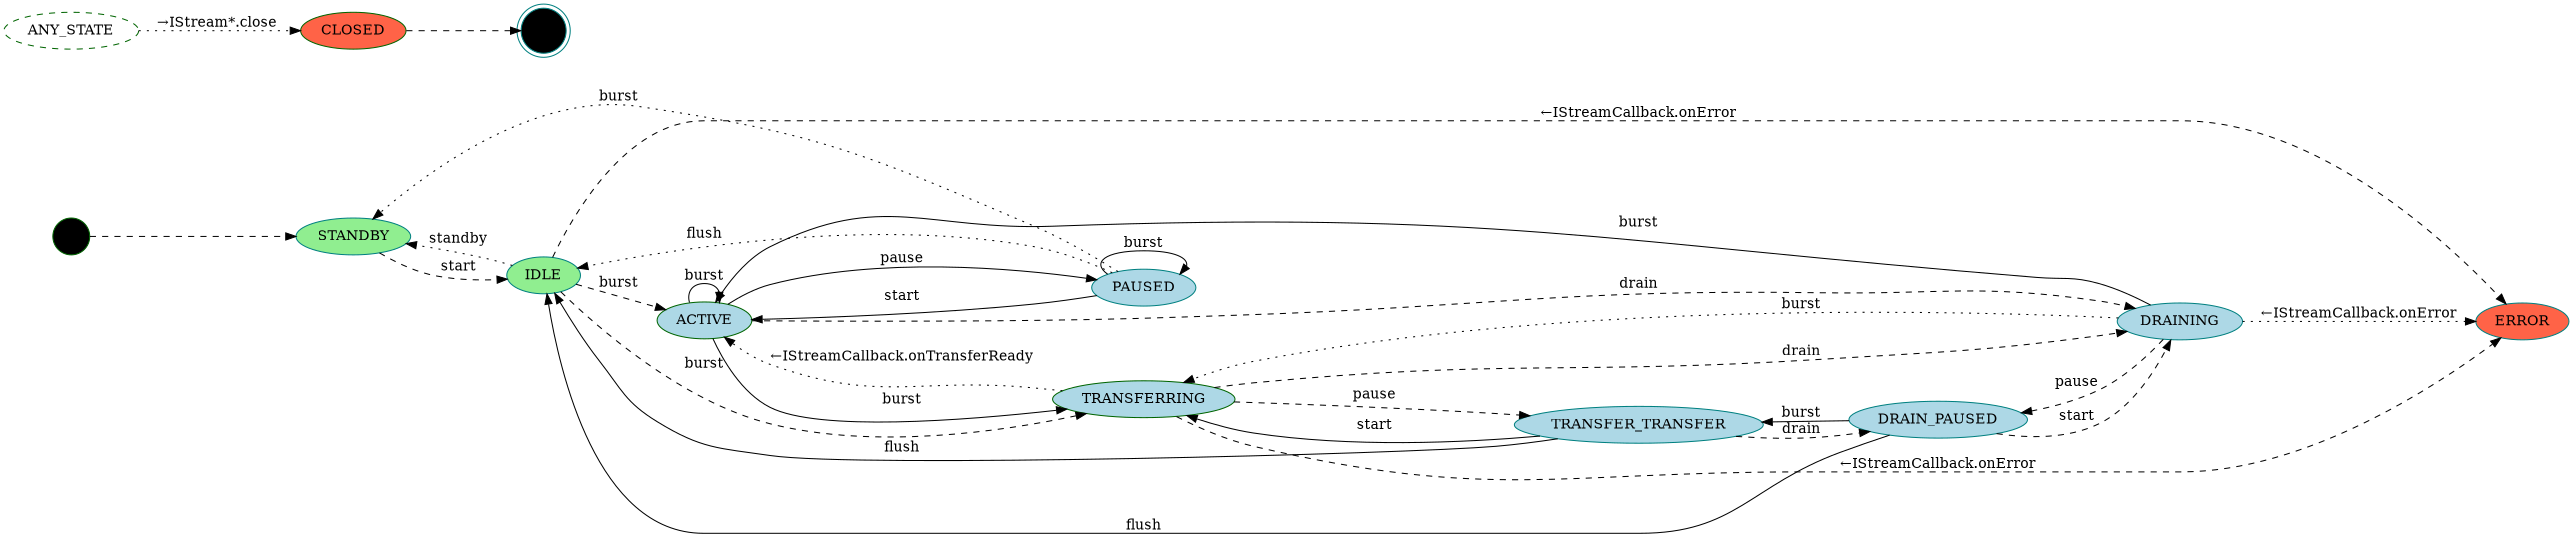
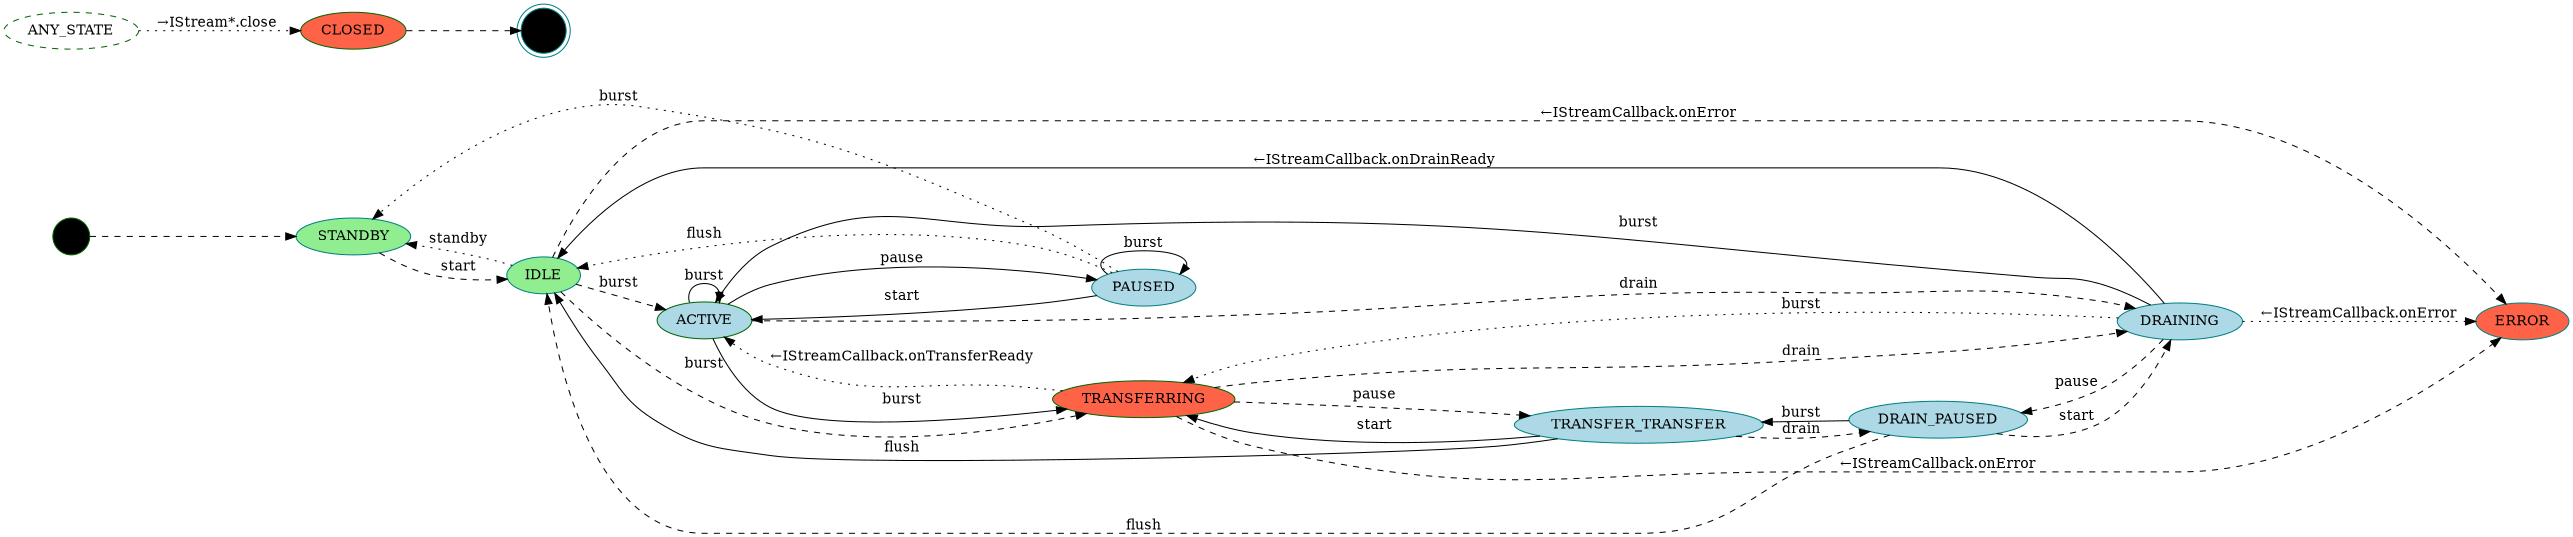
none -> (1374, 168)
(1144, 399) -> (1144, 399)
(1158, 533) -> (1158, 533)
